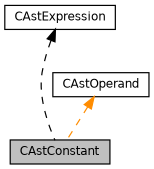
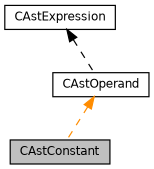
(41, 91) -> (84, 56)
